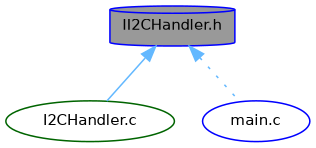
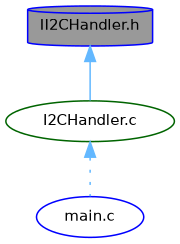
(220, 80) -> (90, 177)
